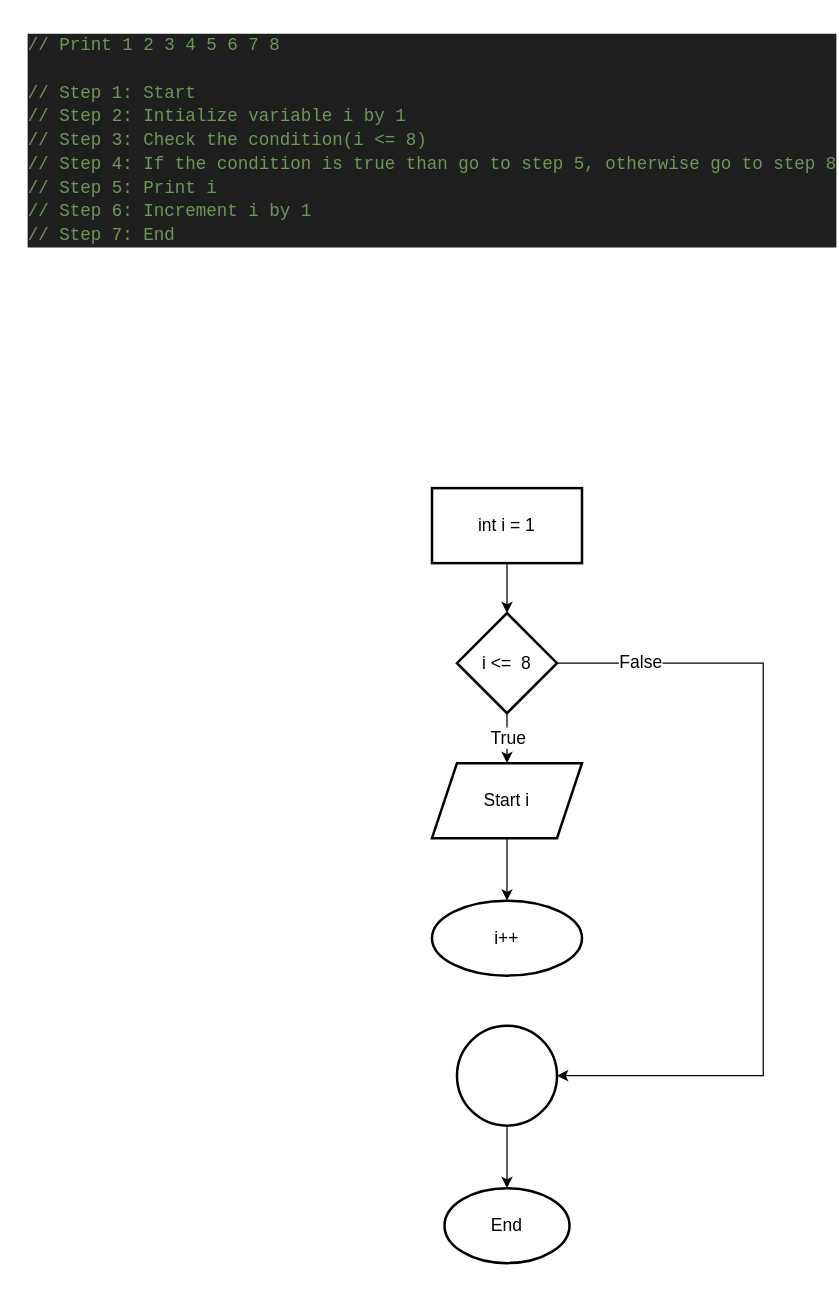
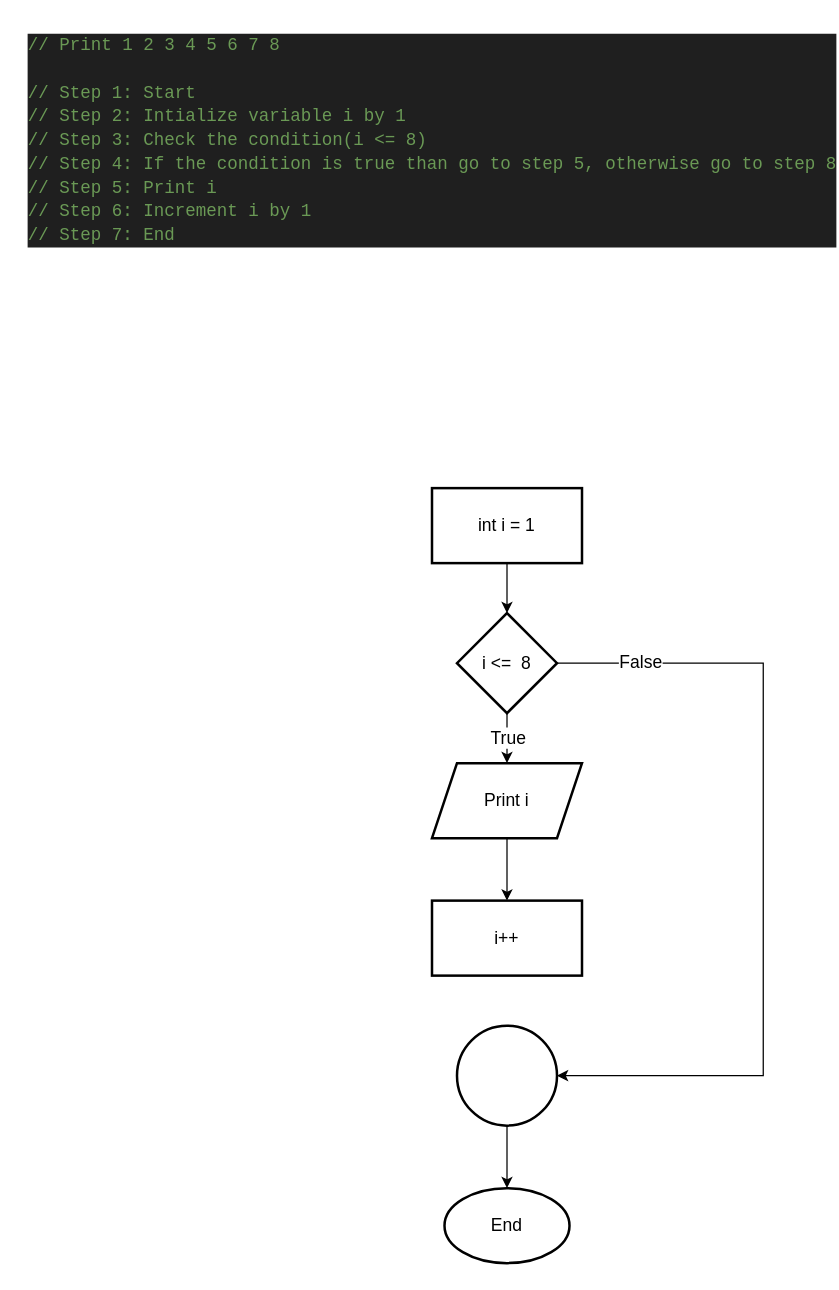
(507, 801) -> (507, 801)
(507, 938) -> (507, 938)
